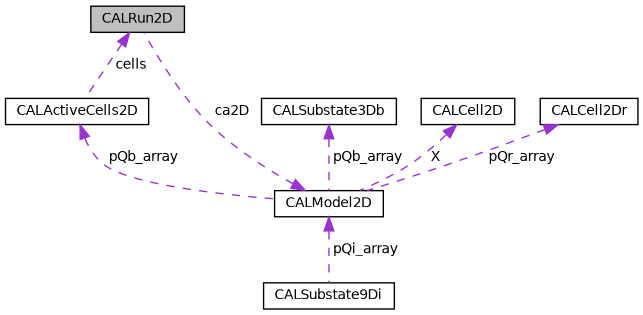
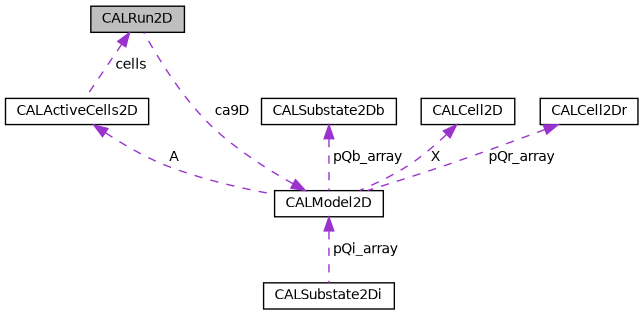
(230, 111) -> (230, 111)
(329, 111) -> (329, 111)
(142, 158) -> (172, 158)
(329, 296) -> (329, 296)
